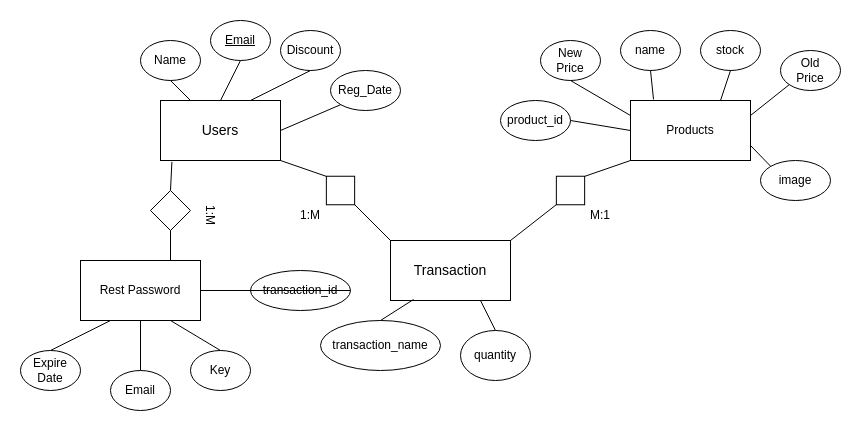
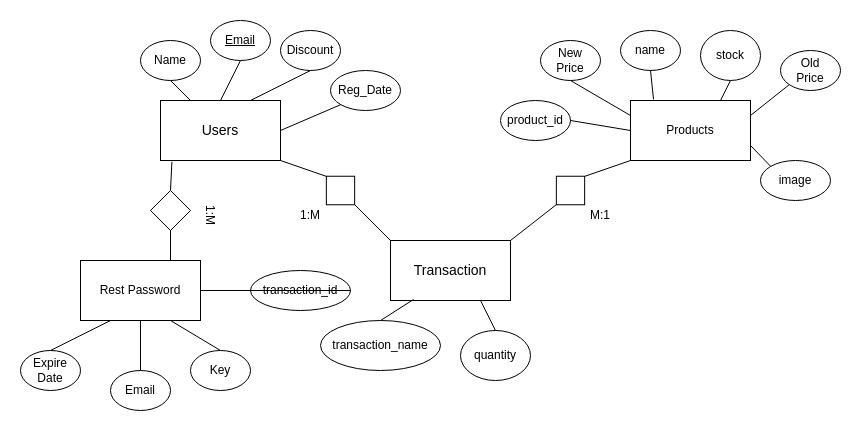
(731, 51) -> (731, 56)
